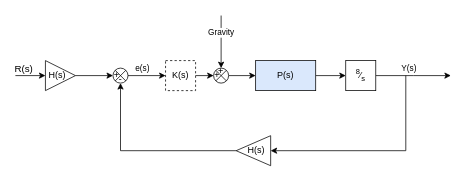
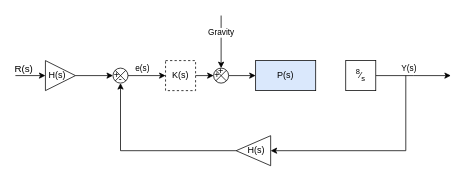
(327, 75) -> none
